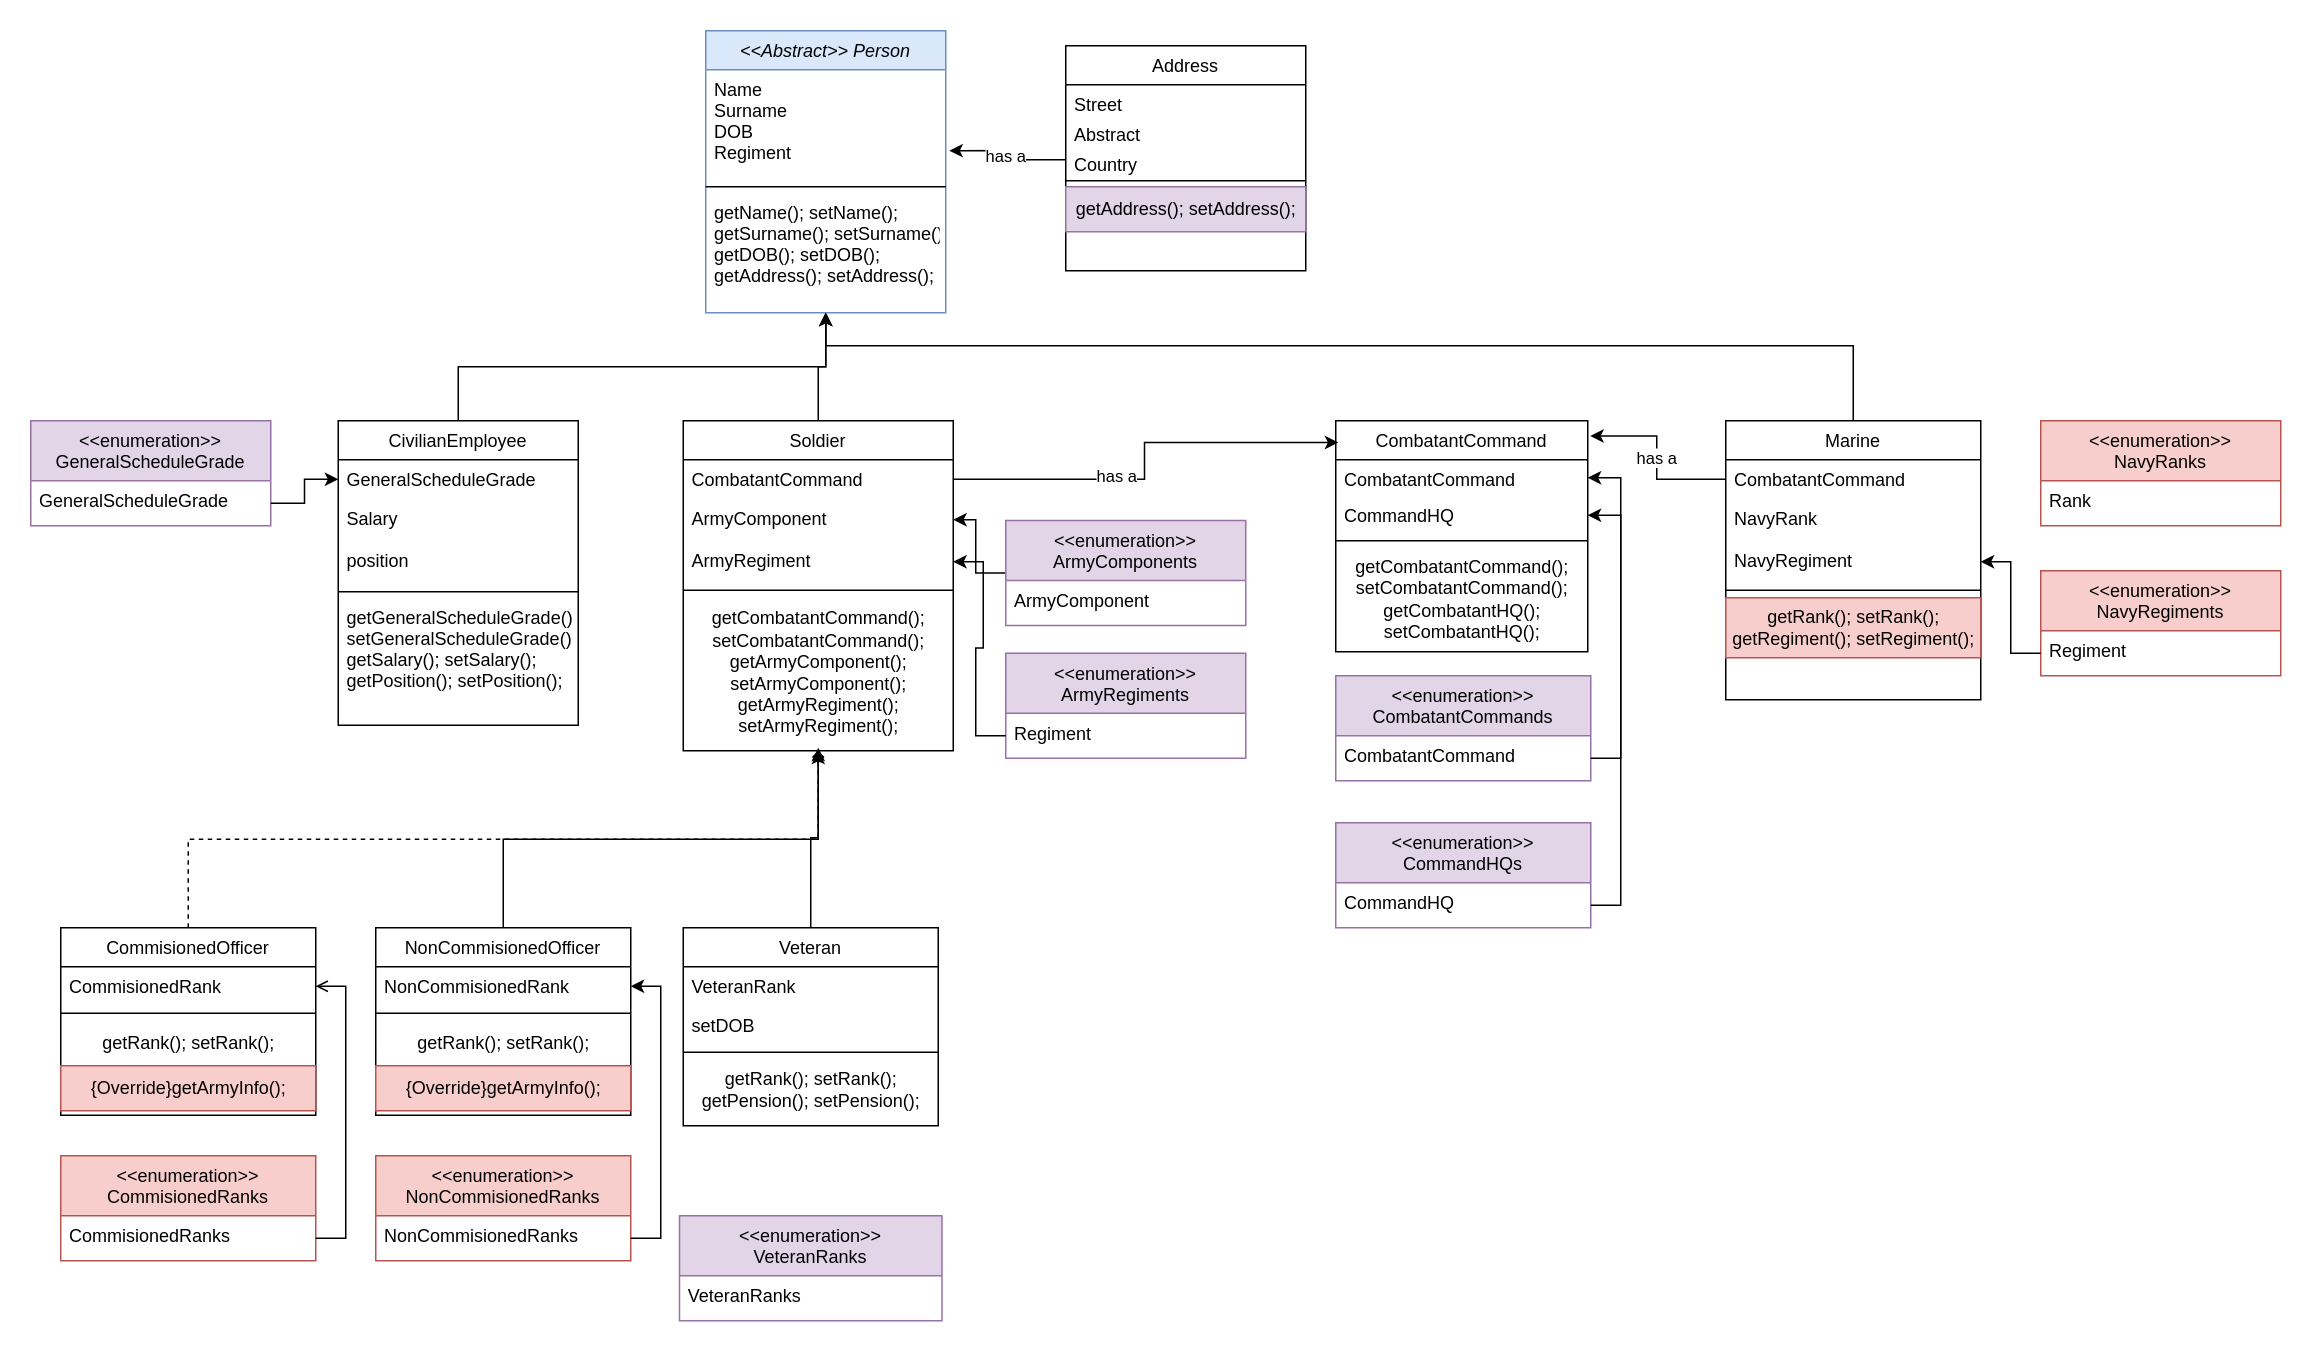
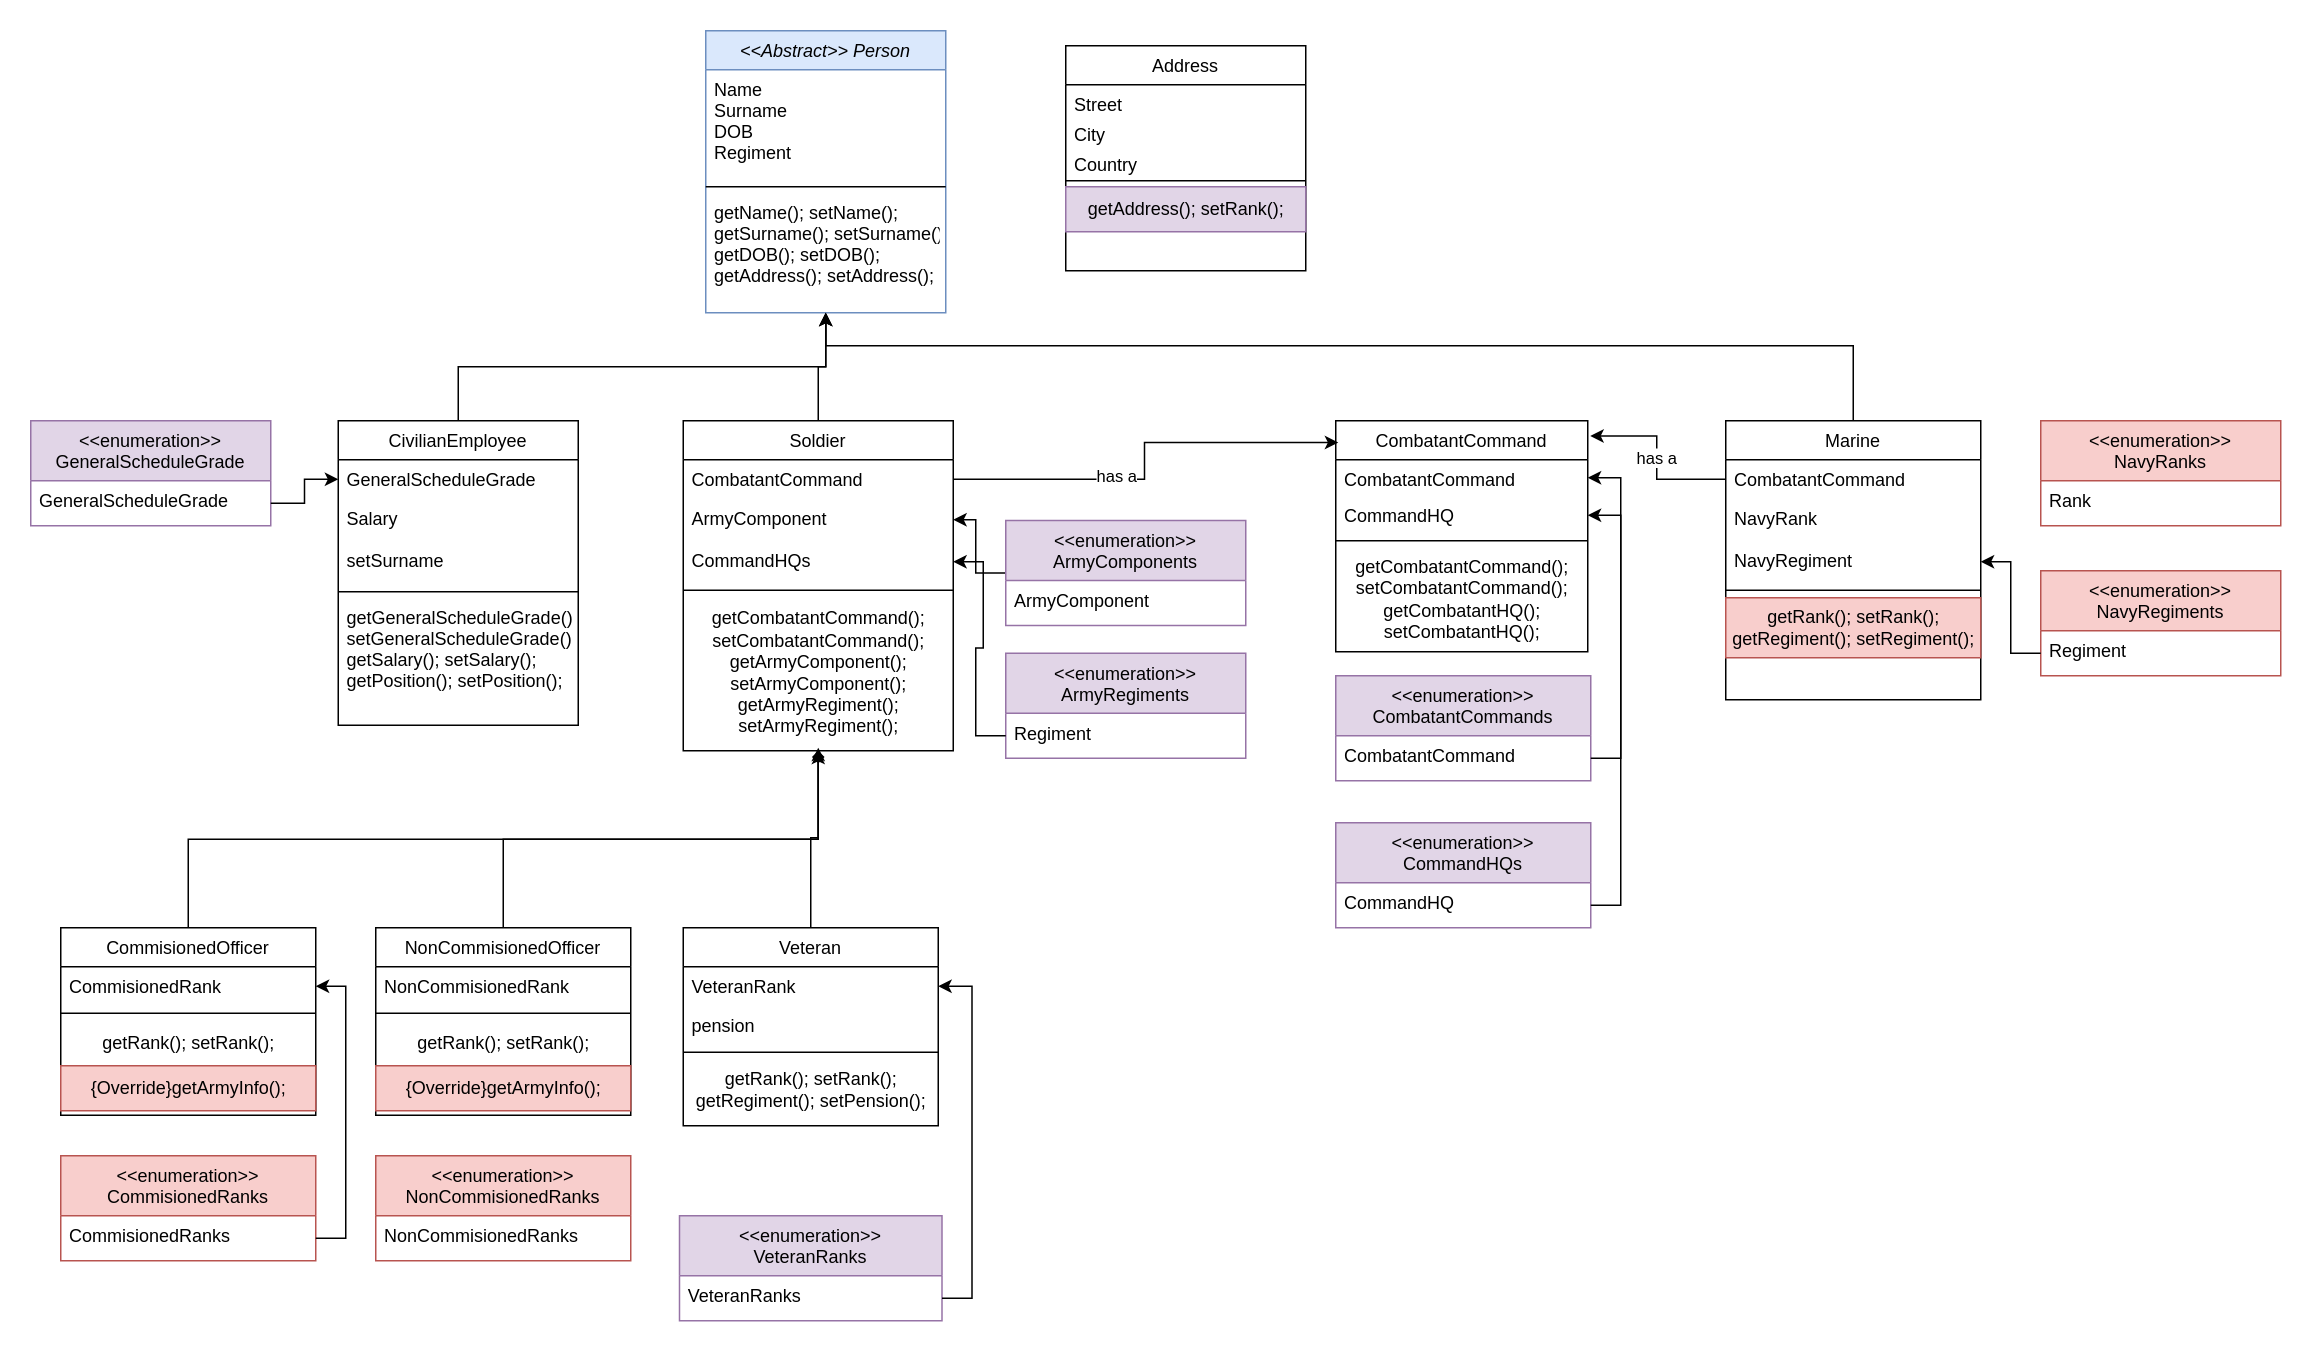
(1114, 135) -> (1092, 135)
(1007, 160) -> none
(1187, 209) -> (1187, 209)
(382, 561) -> (397, 561)
(750, 561) -> (742, 561)
(302, 839) -> (302, 839)
(324, 986) -> (327, 986)
(722, 1026) -> (724, 1026)
(812, 1090) -> (812, 1090)
(661, 1117) -> none
none -> (972, 1144)
